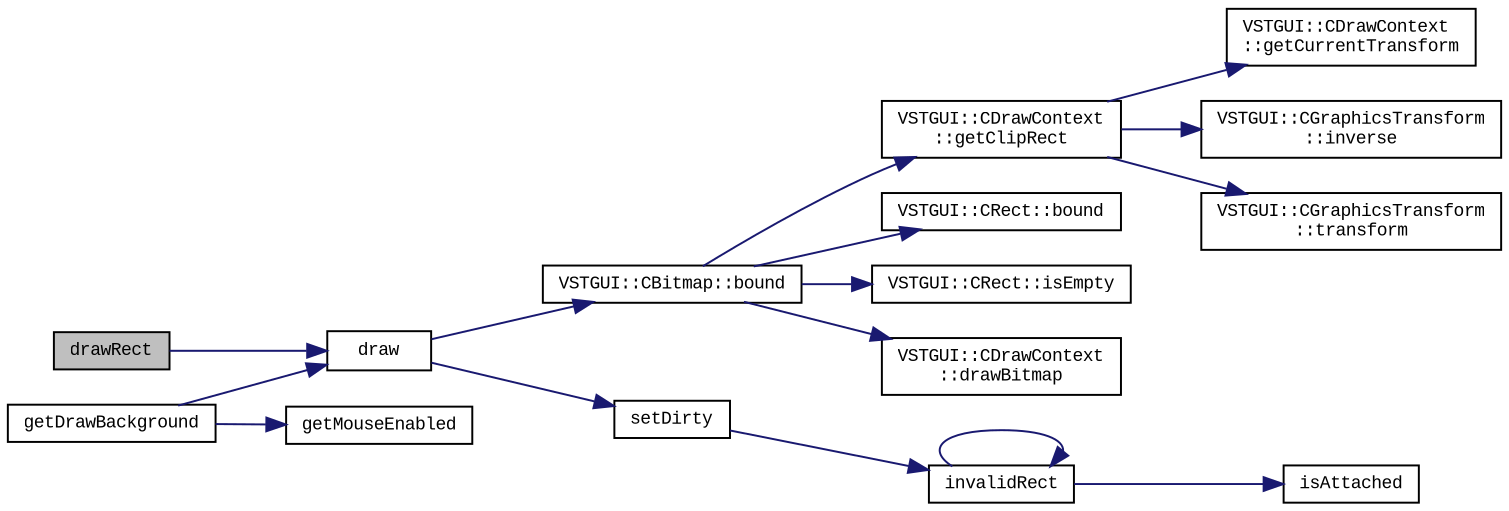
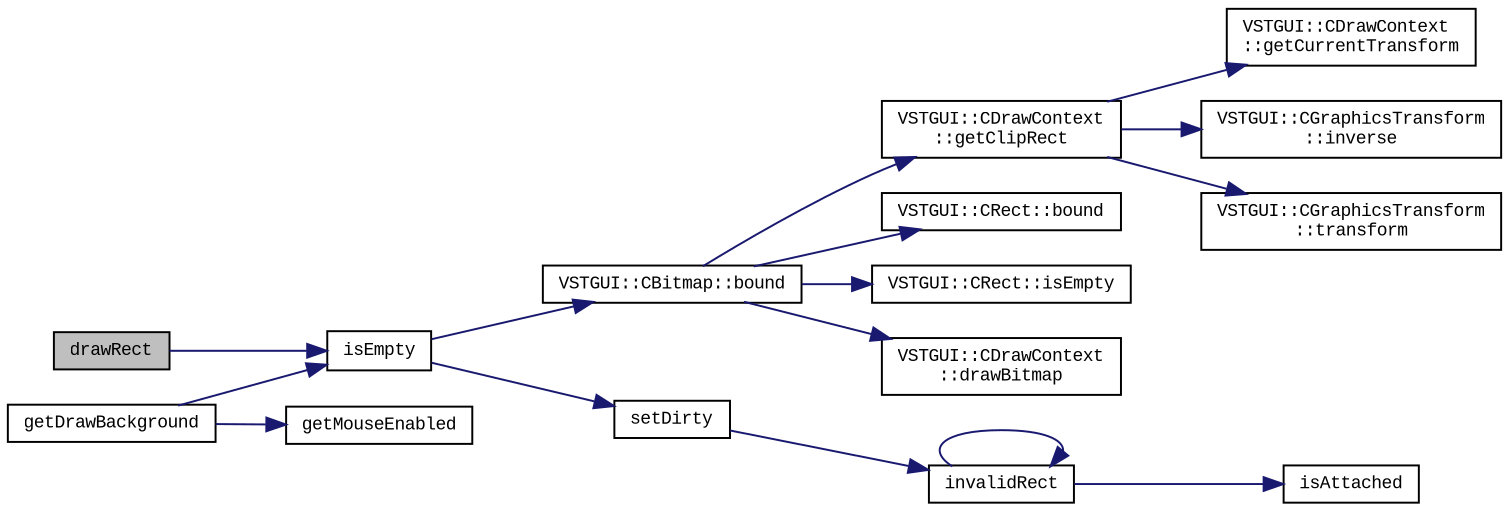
(379, 351) -> (379, 351)
